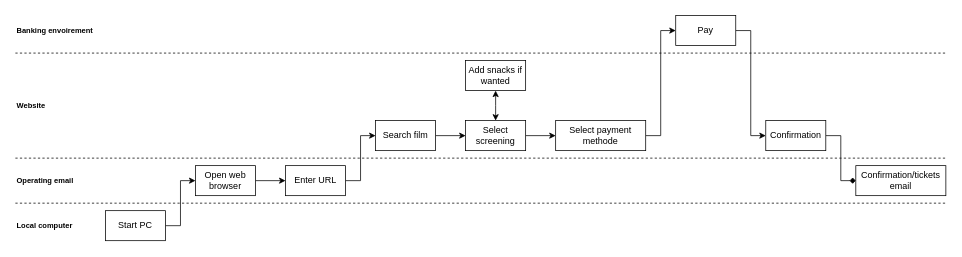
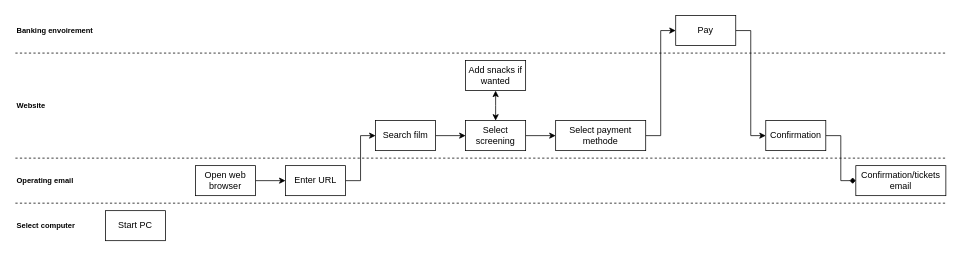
(180, 205) -> none
(50, 225) -> (52, 225)
